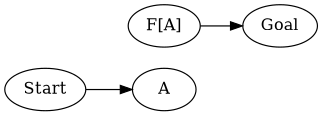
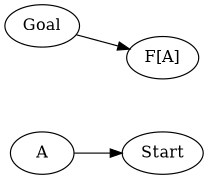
(215, 26) -> (97, 40)
(103, 90) -> (92, 153)
